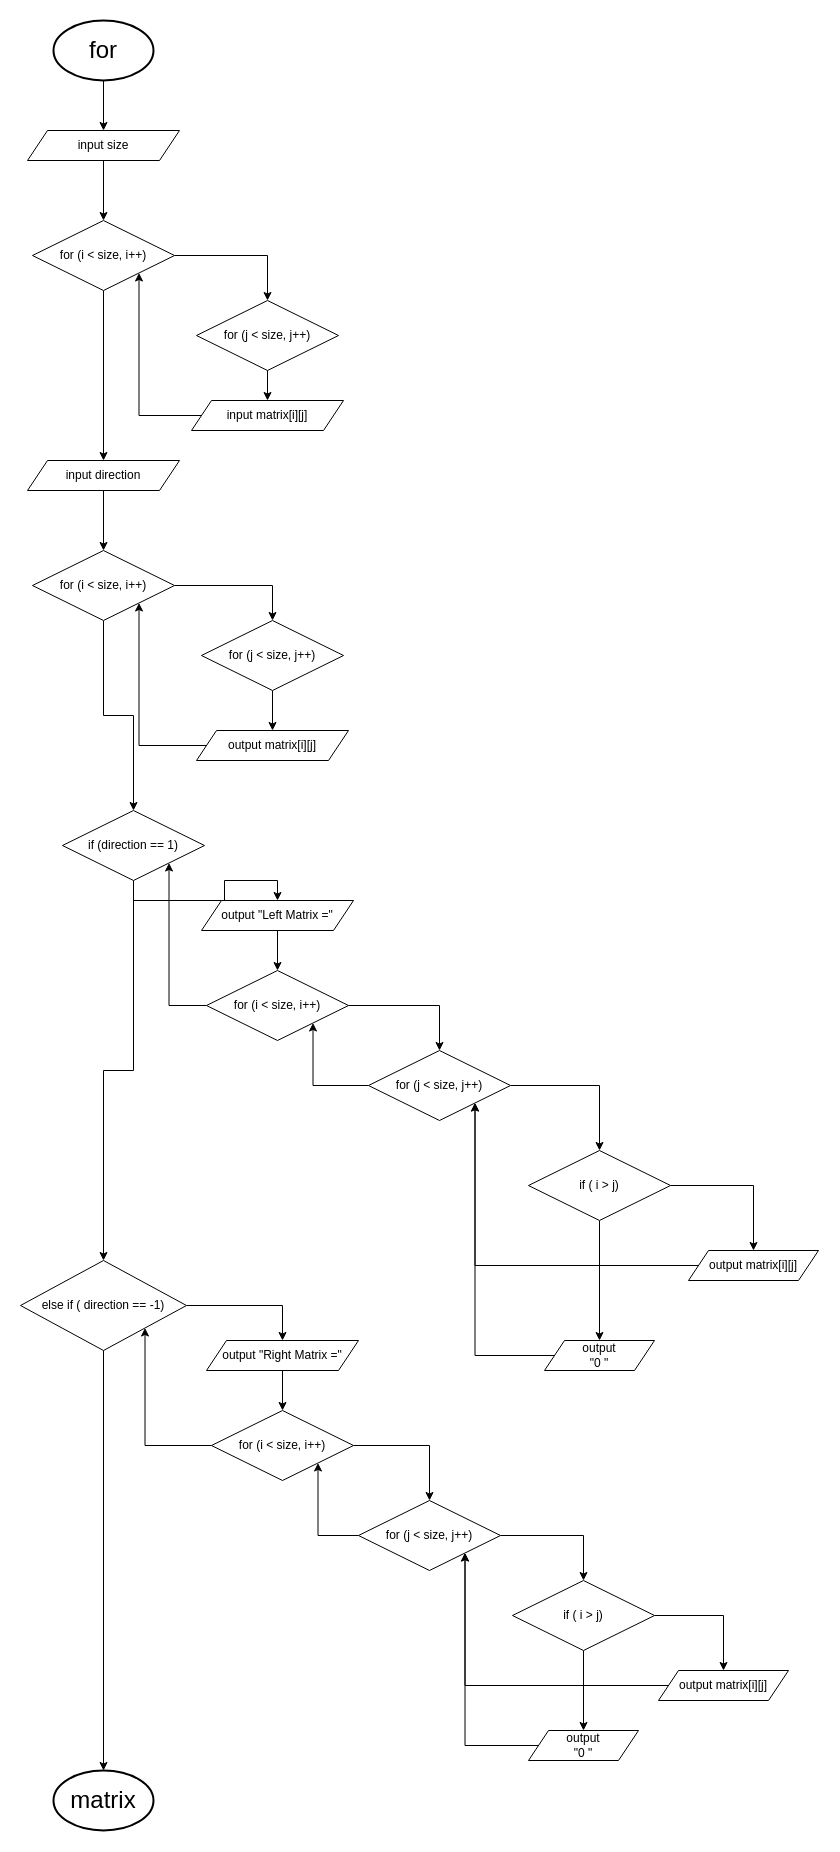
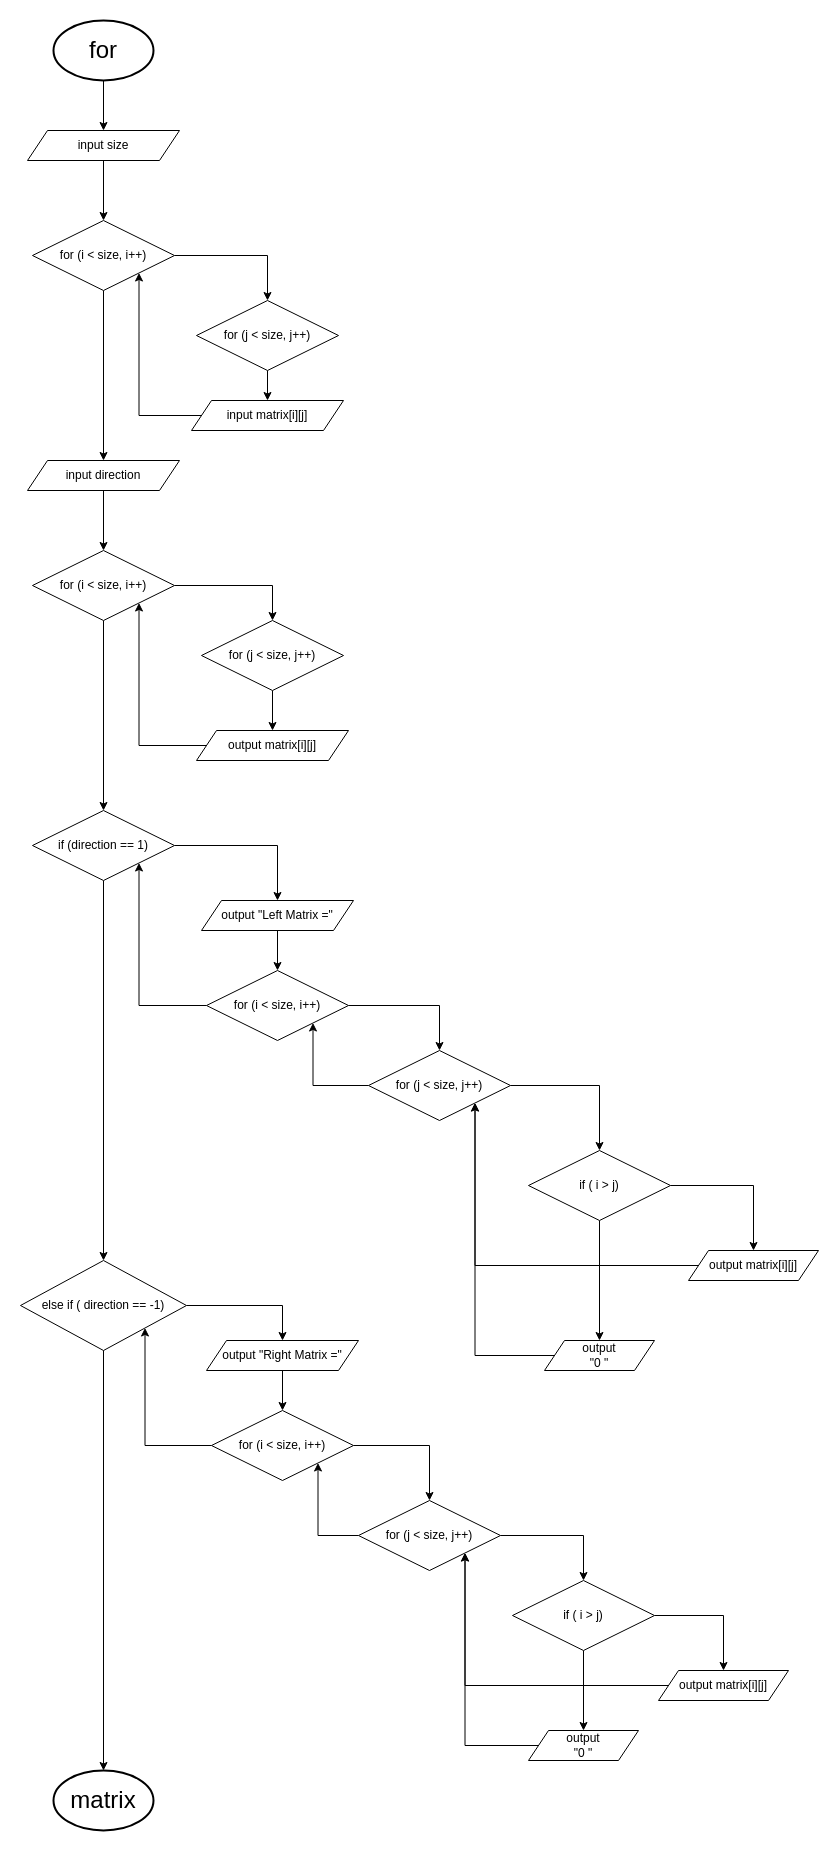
(134, 846) -> (104, 846)
